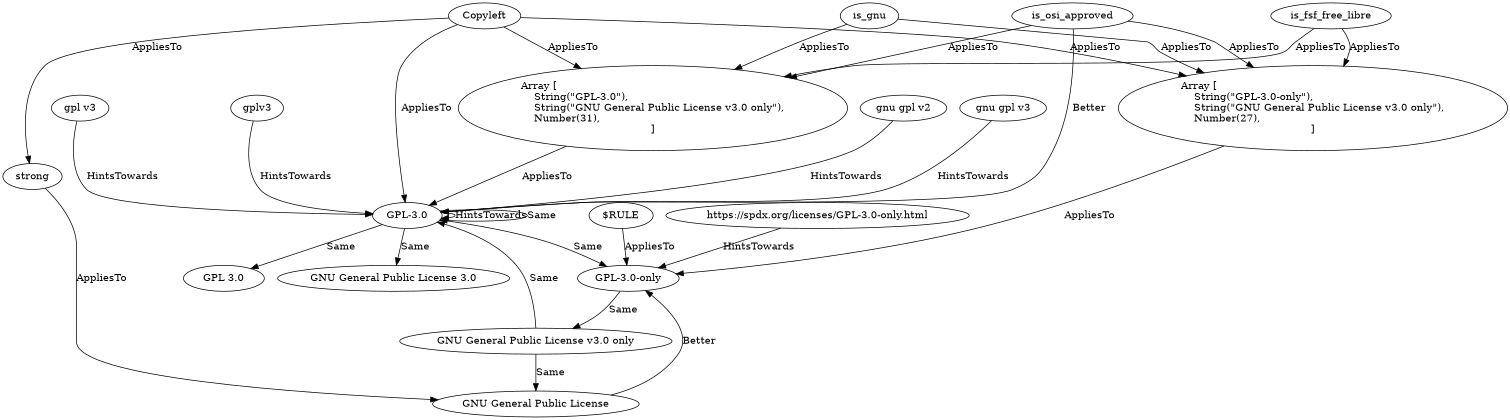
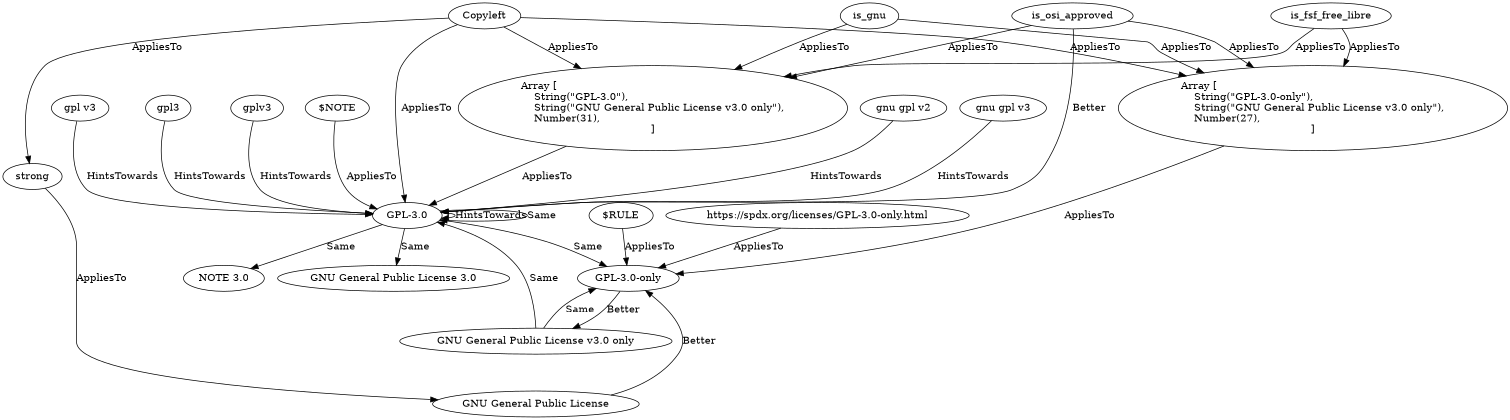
none -> (168, 108)
none -> (337, 108)
(759, 247) -> (759, 247)
(224, 278) -> (224, 278)
(623, 310) -> (623, 310)
(536, 369) -> (563, 306)
